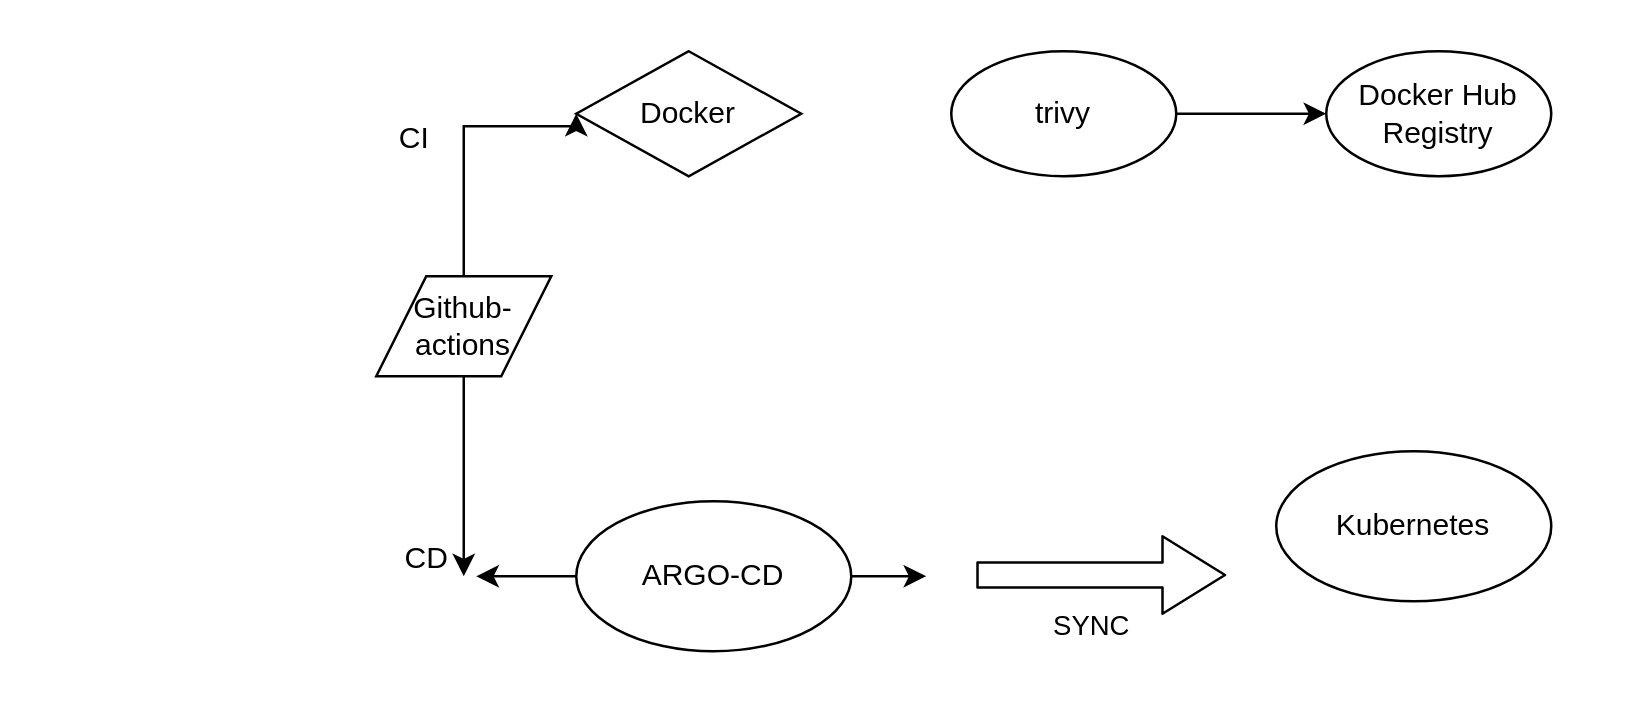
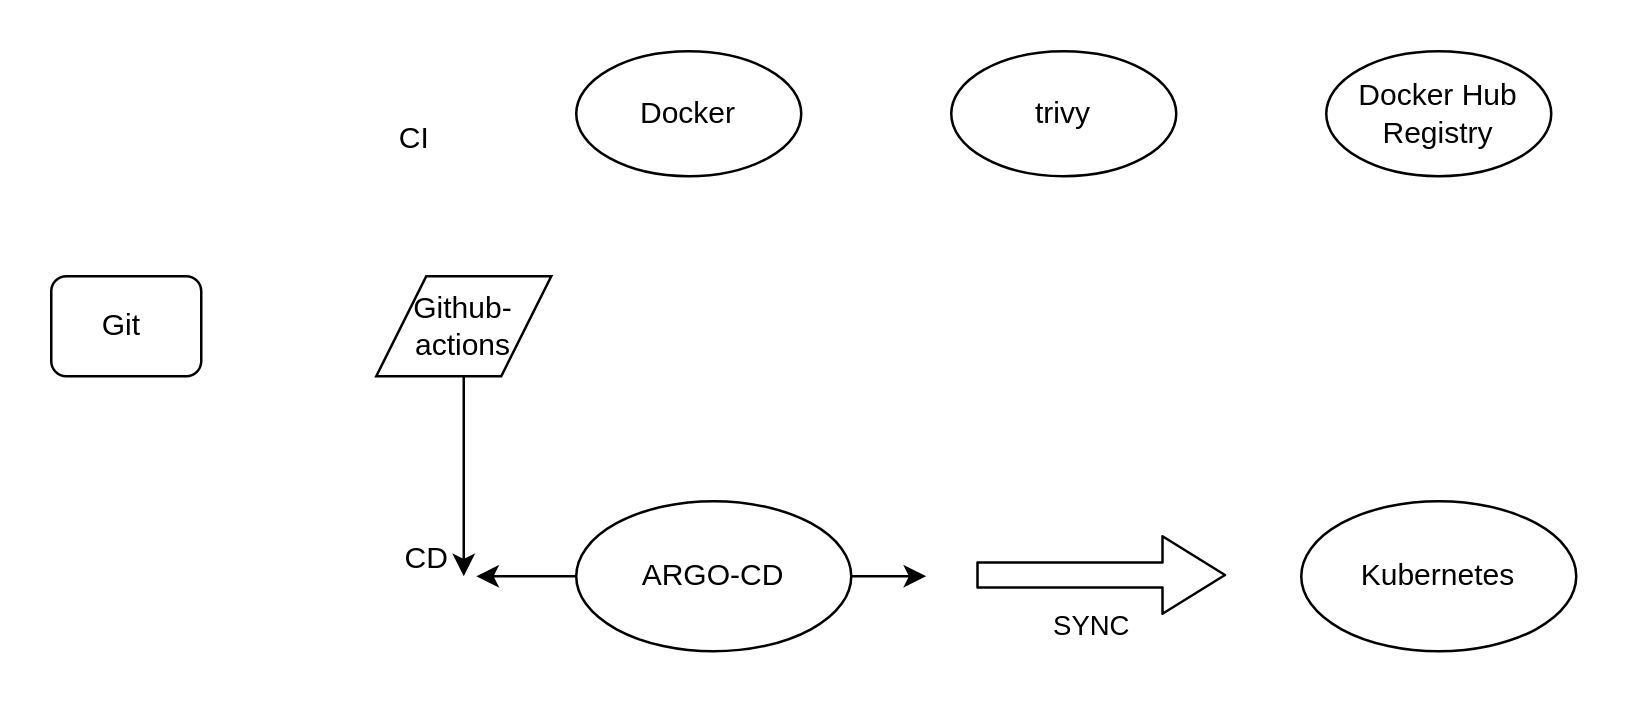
(689, 114) -> (689, 114)
(1243, 114) -> none
(464, 144) -> none
none -> (126, 326)
(1414, 526) -> (1439, 576)
